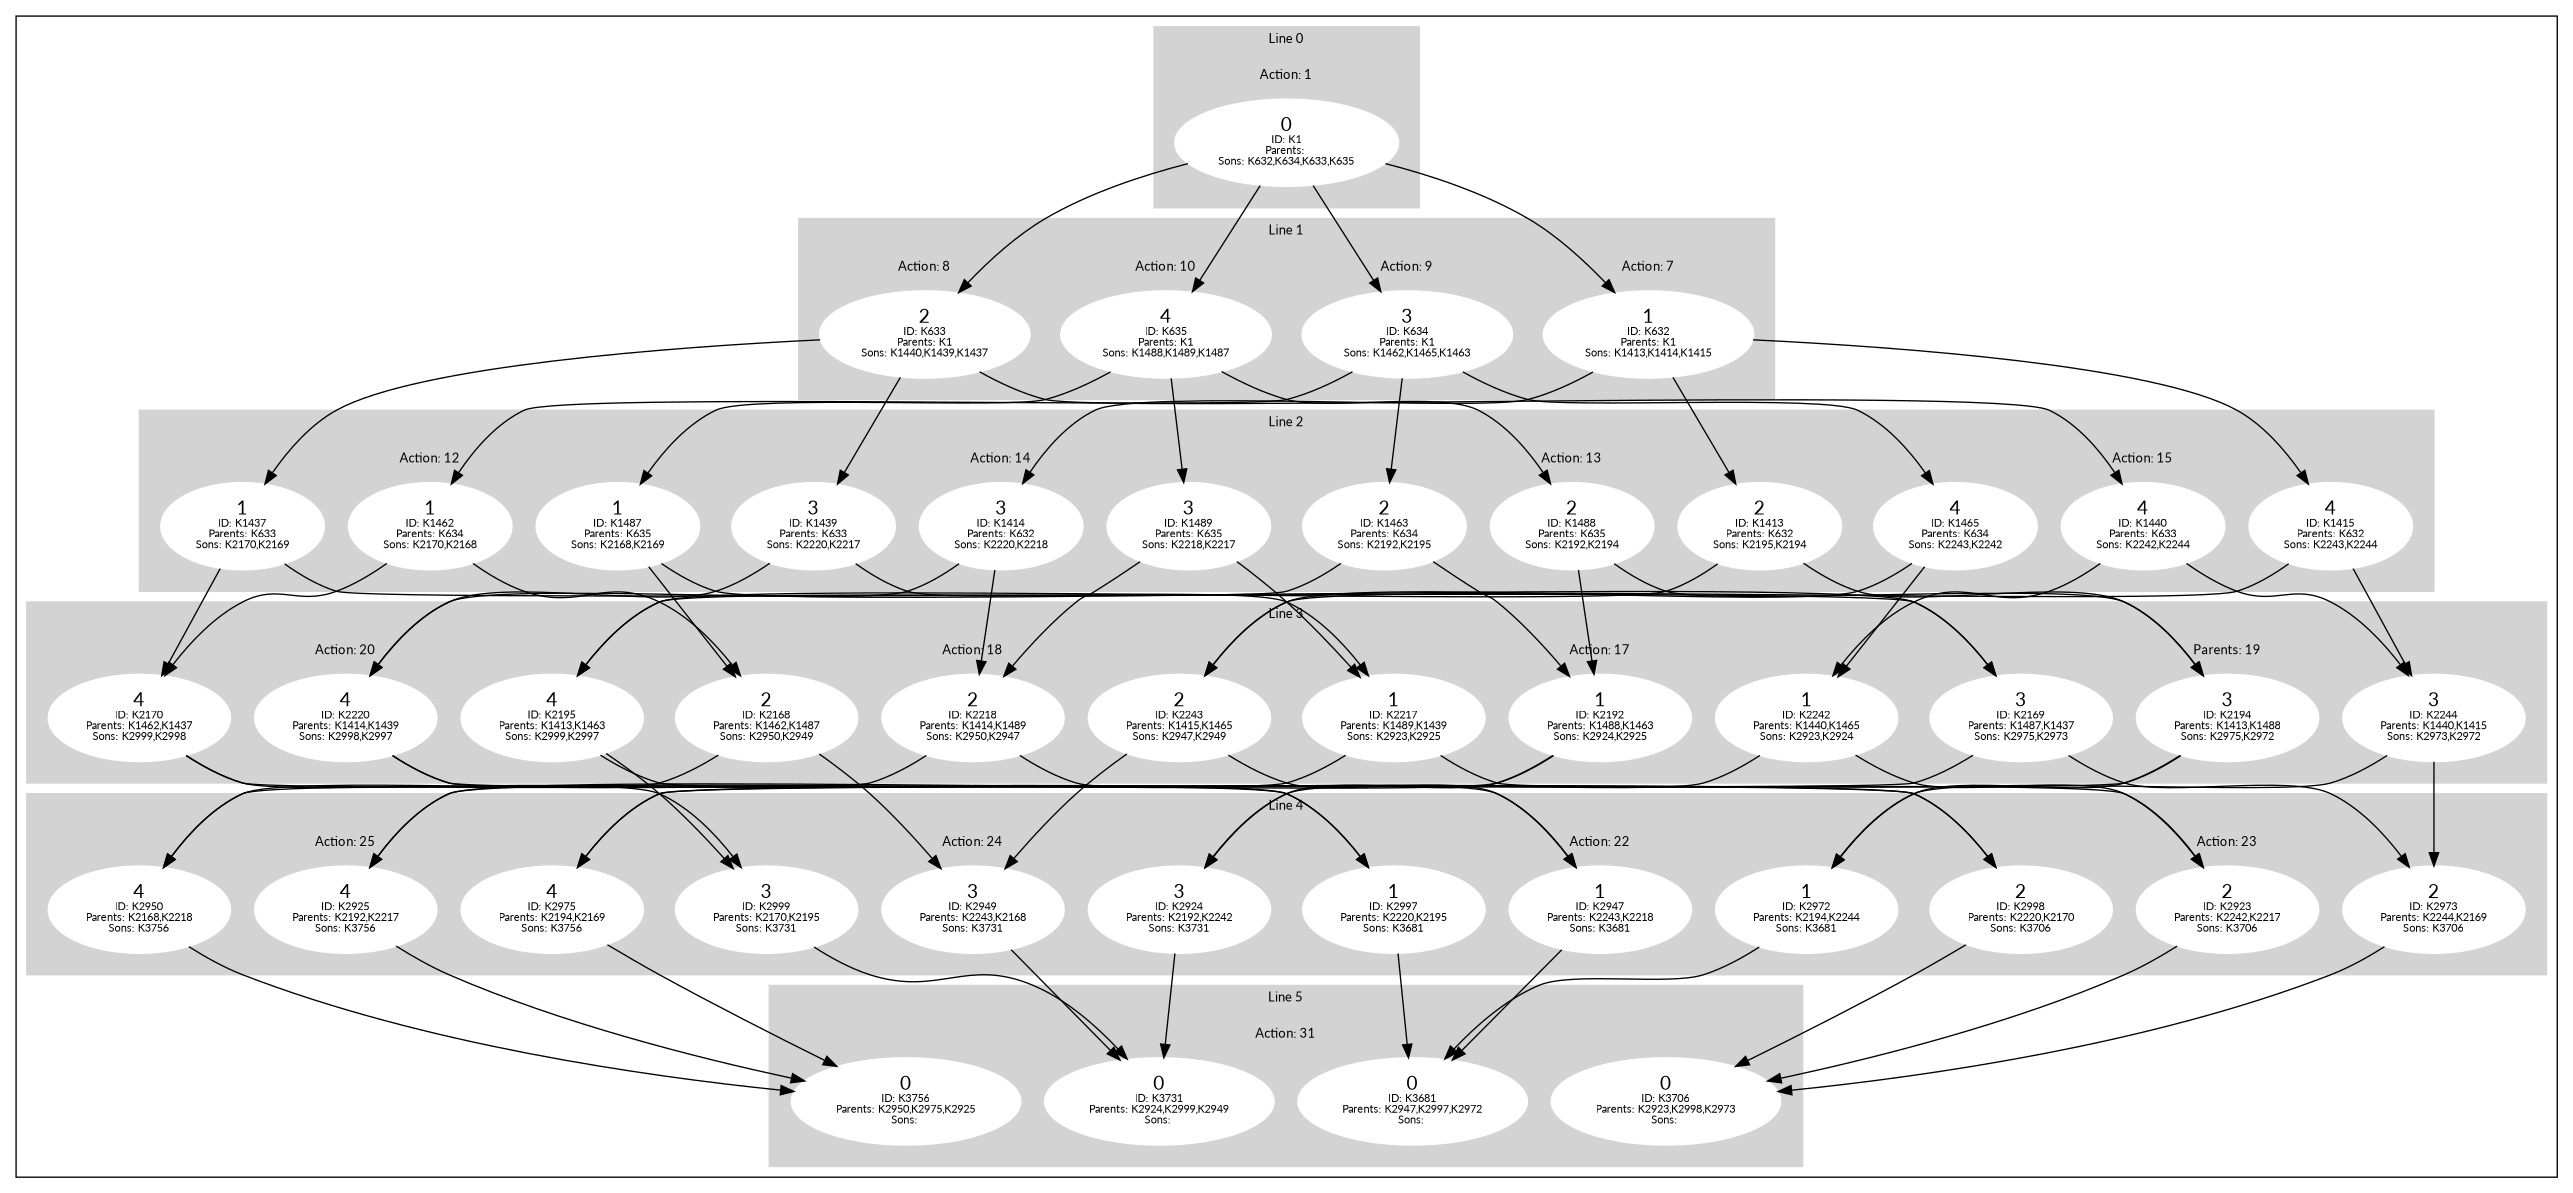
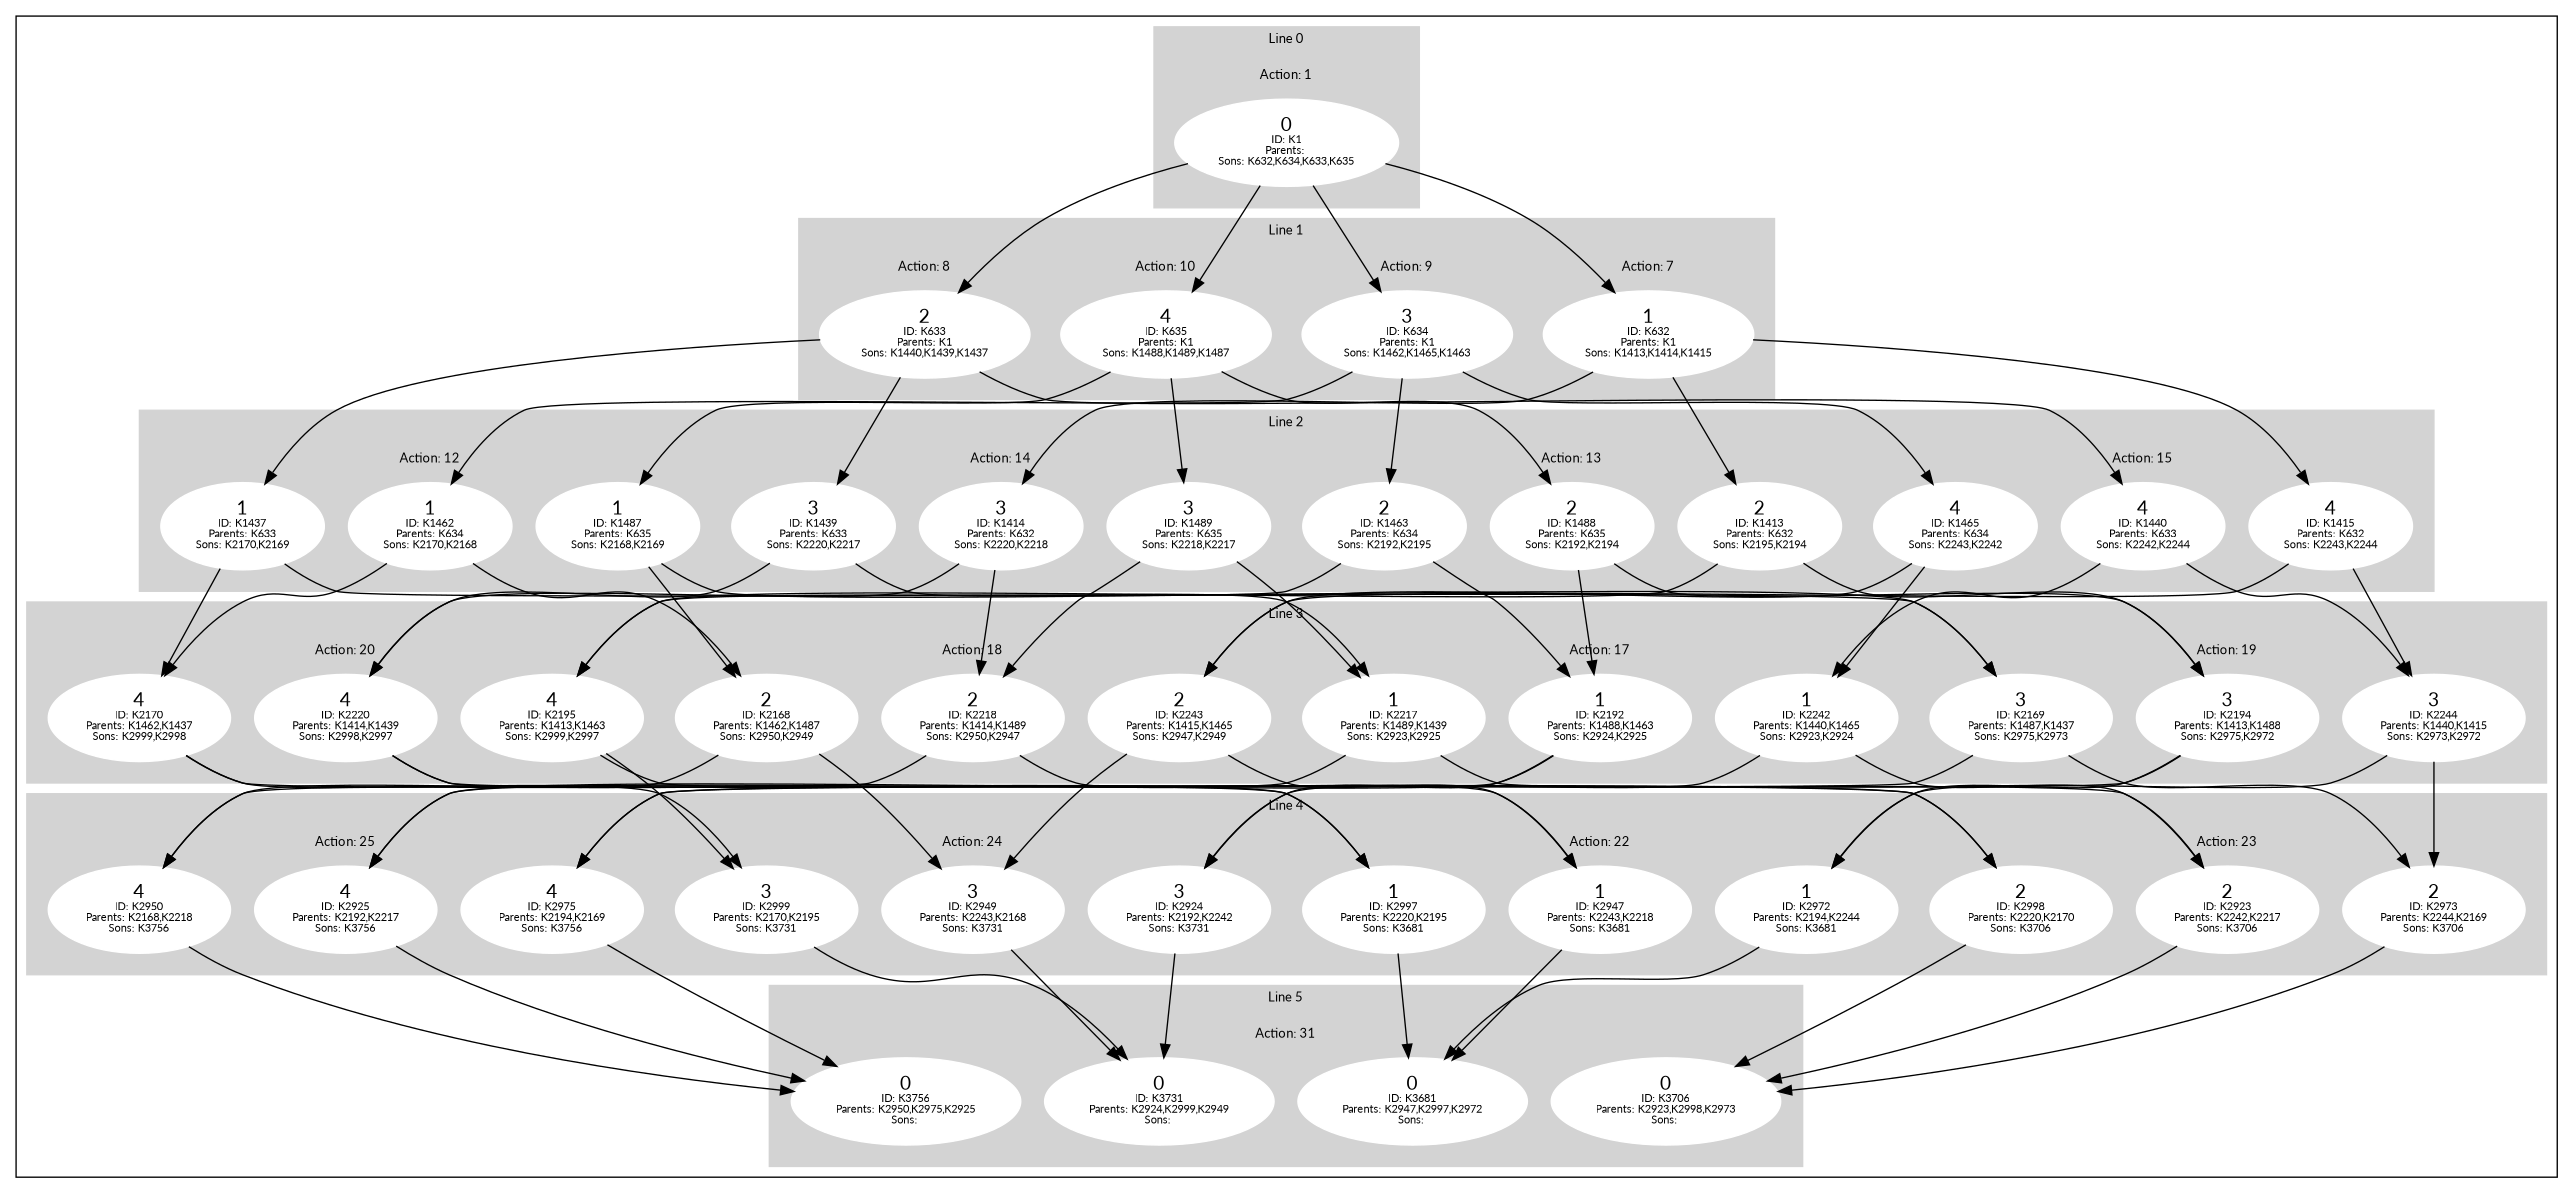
(2228, 651) -> (2228, 651)
